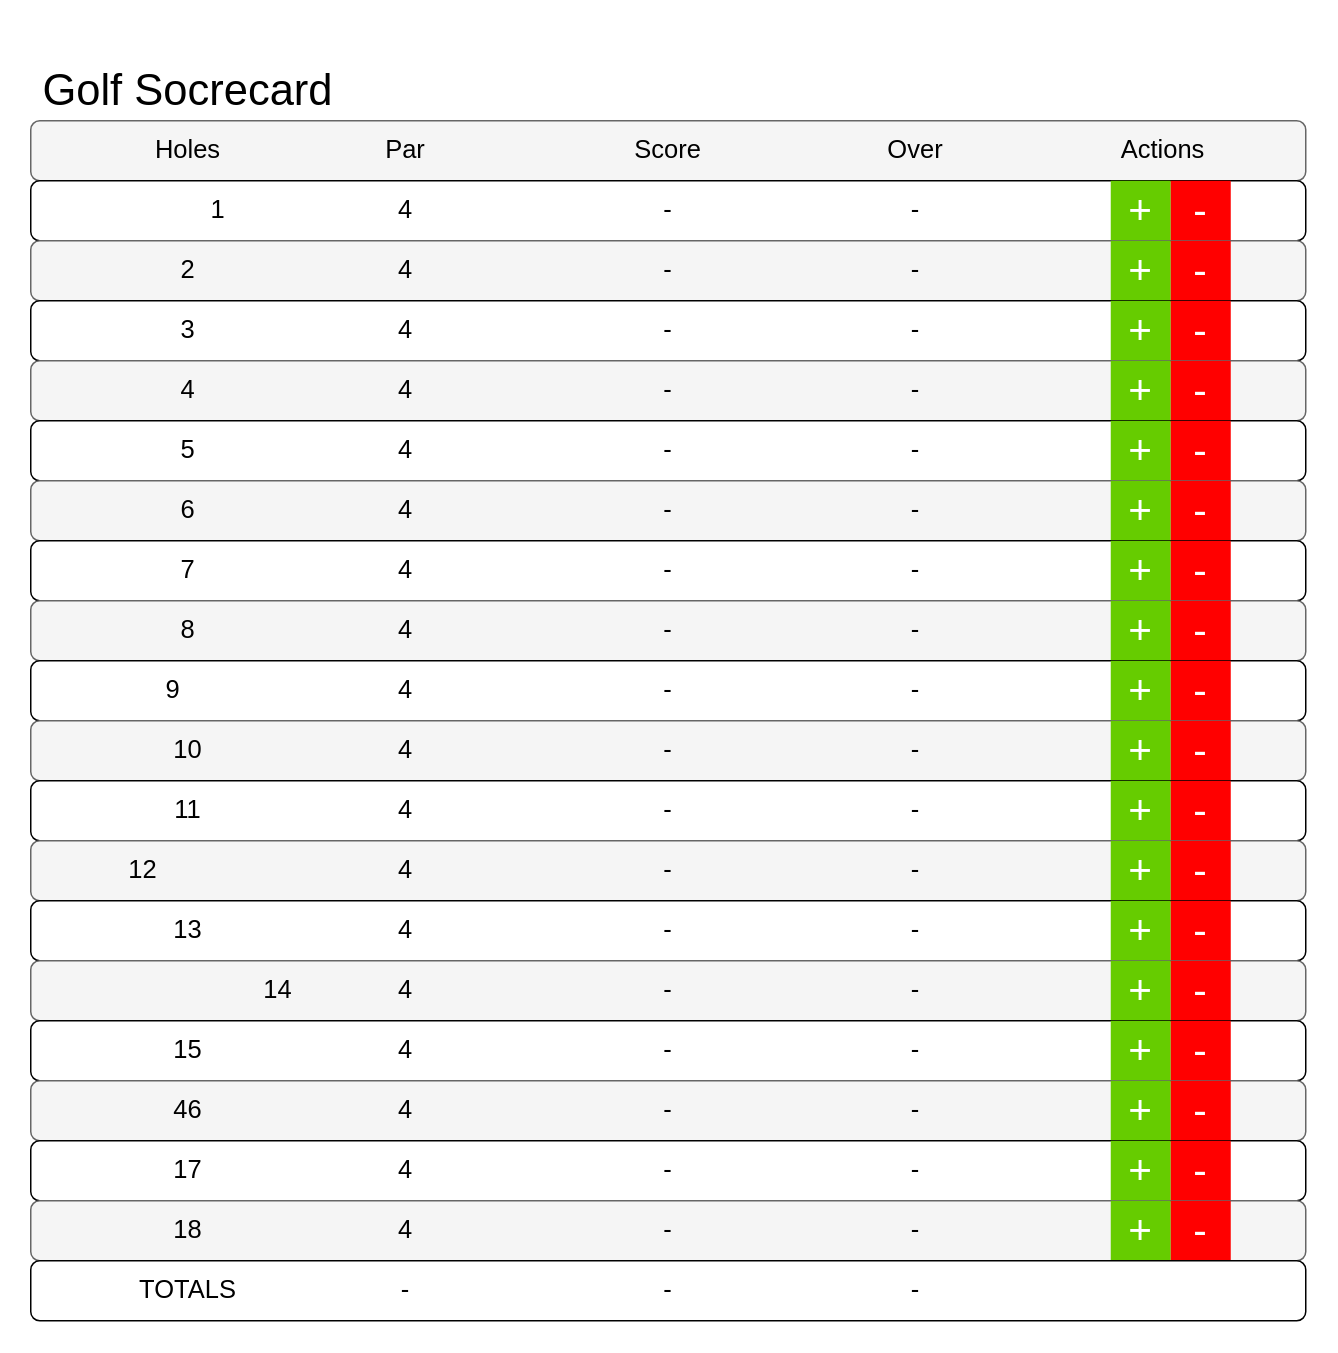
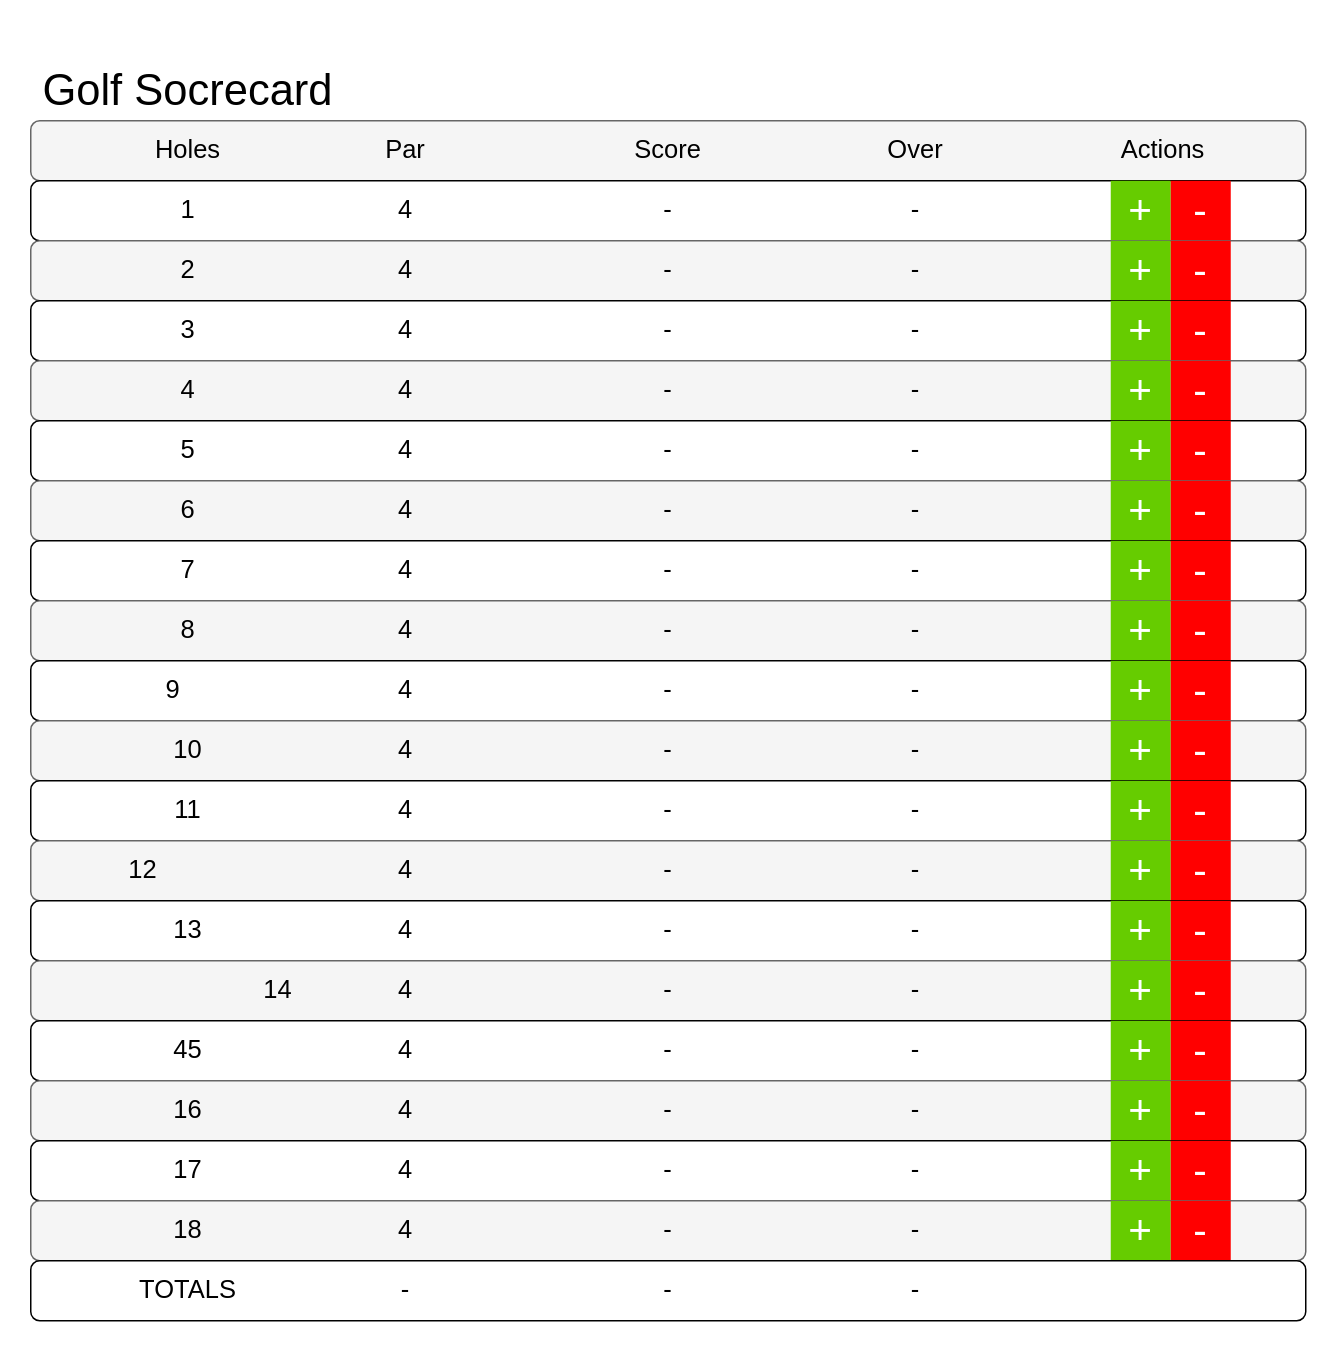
(218, 211) -> (188, 211)
(188, 1051) -> (188, 1051)
(188, 1111) -> (188, 1111)
